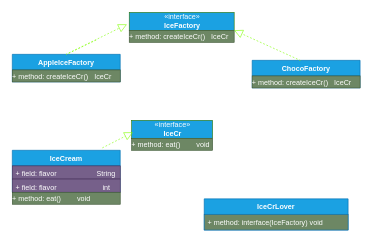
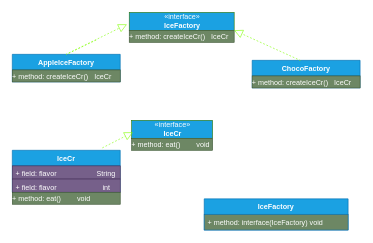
(66, 158) -> (66, 158)
(276, 207) -> (276, 207)
